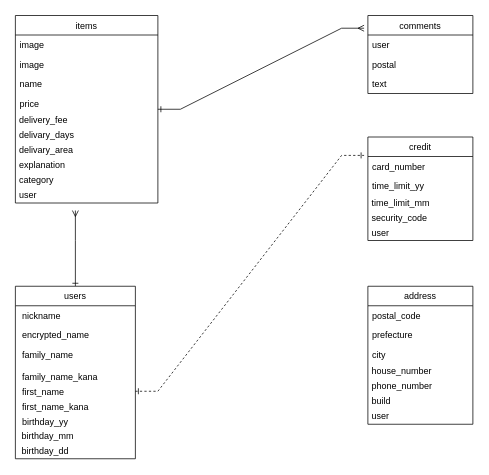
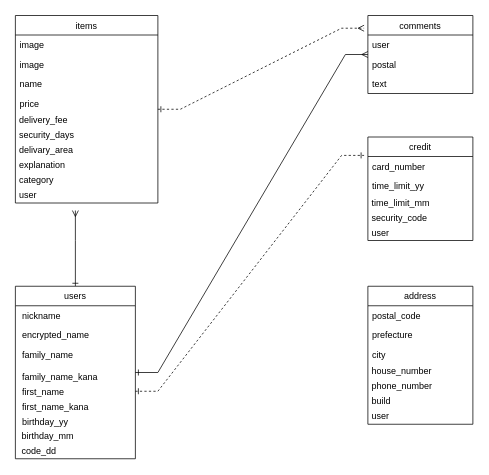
(261, 69) -> (261, 69)
(47, 135) -> (48, 135)
none -> (251, 214)
(43, 451) -> (35, 451)
